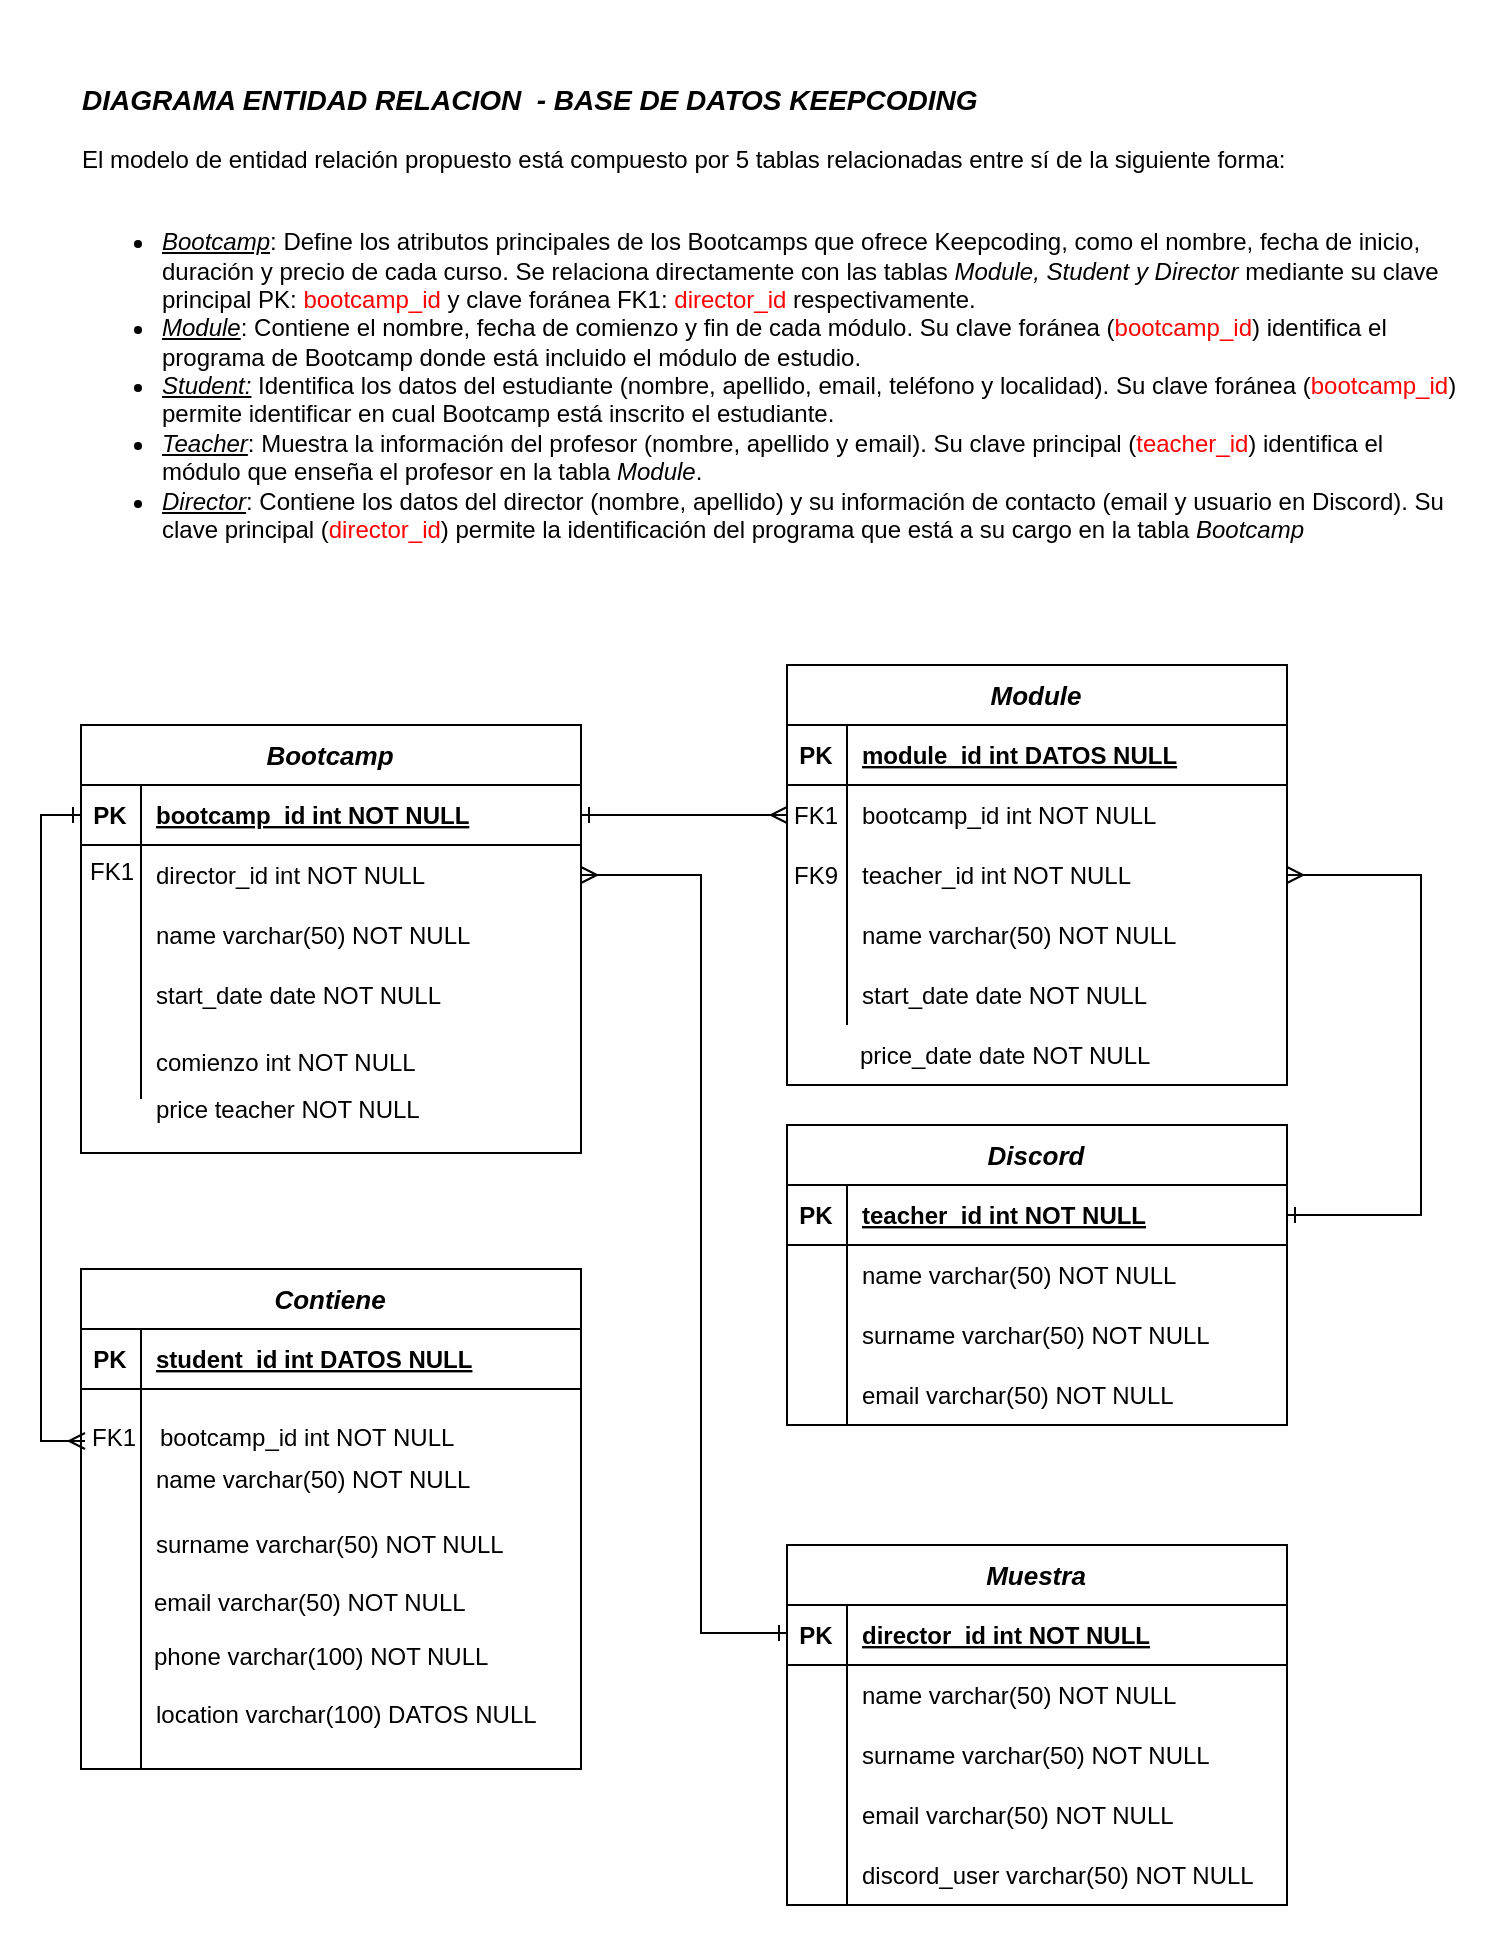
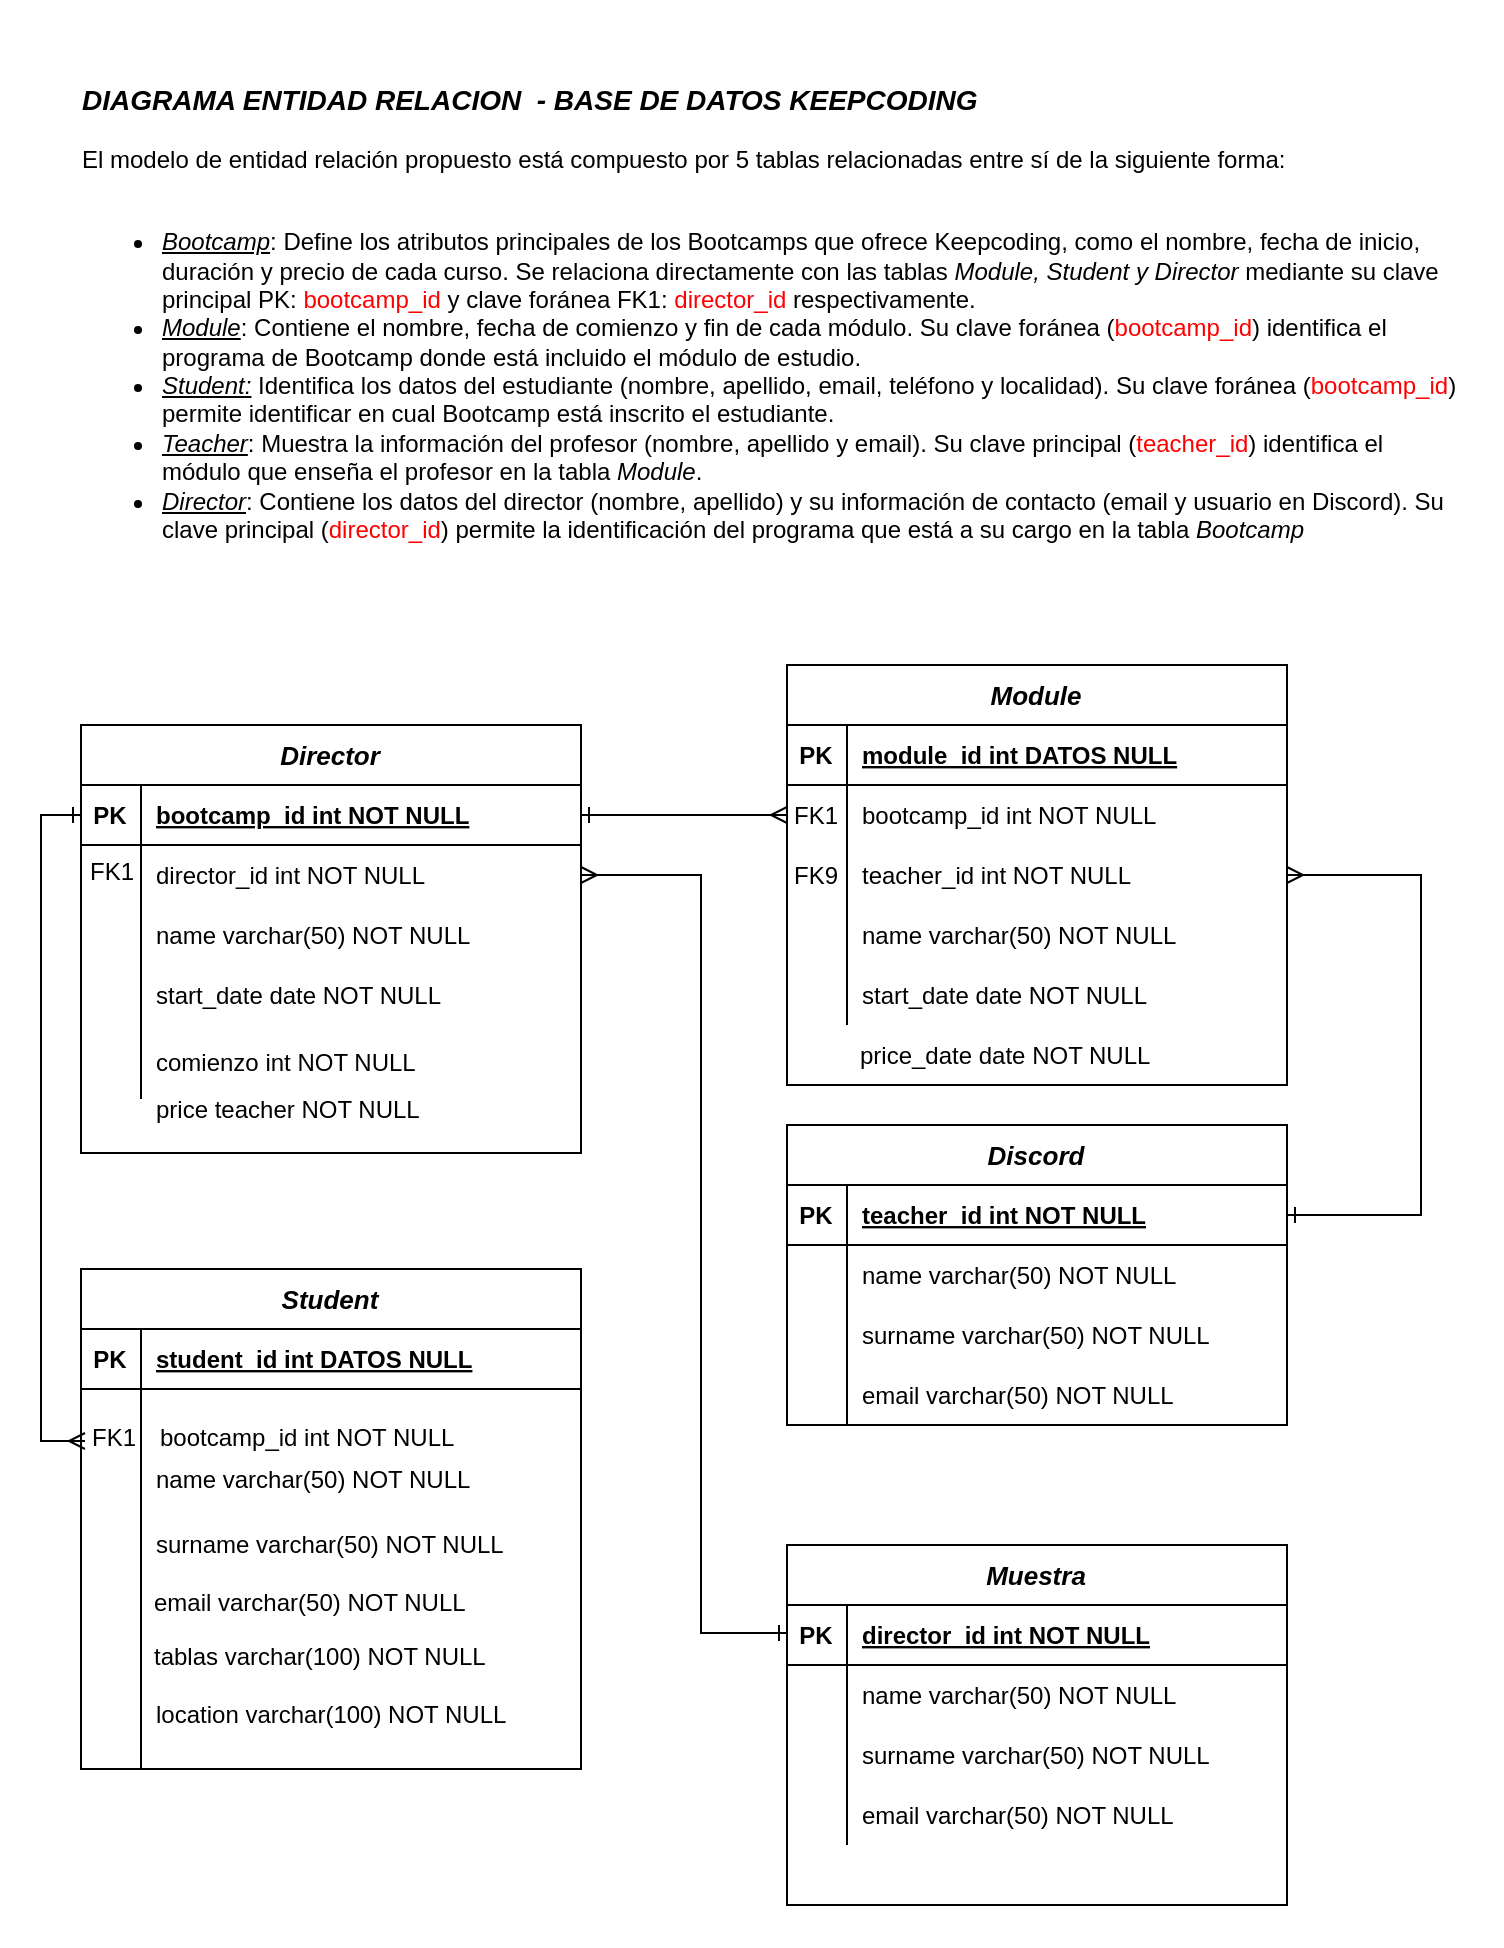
(330, 756) -> (330, 756)
(330, 1300) -> (330, 1300)
(326, 1657) -> (330, 1657)
(355, 1715) -> (342, 1715)
(1067, 1875) -> none
